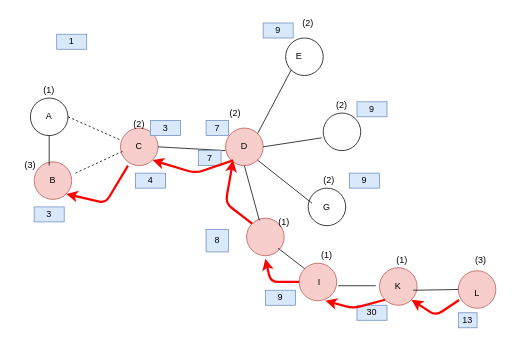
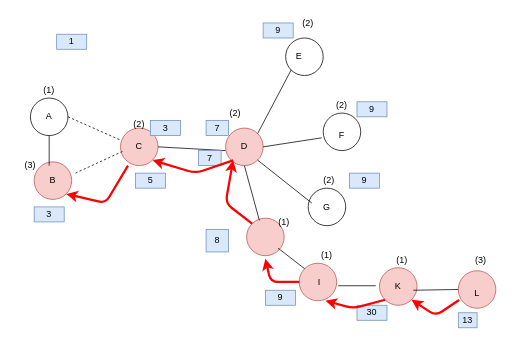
none -> (342, 135)
(150, 180) -> (150, 180)
